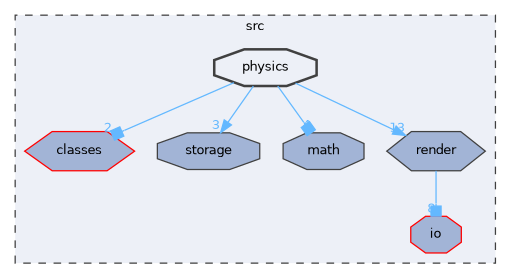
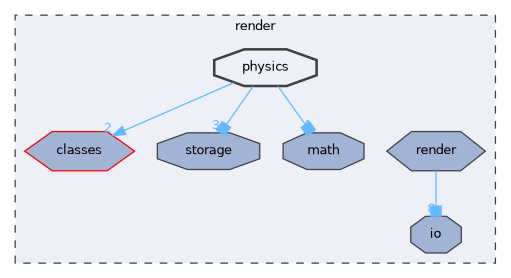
(255, 27) -> (255, 27)
(241, 104) -> (241, 104)
(179, 107) -> (179, 107)
(345, 107) -> none
(436, 235) -> (436, 235)
